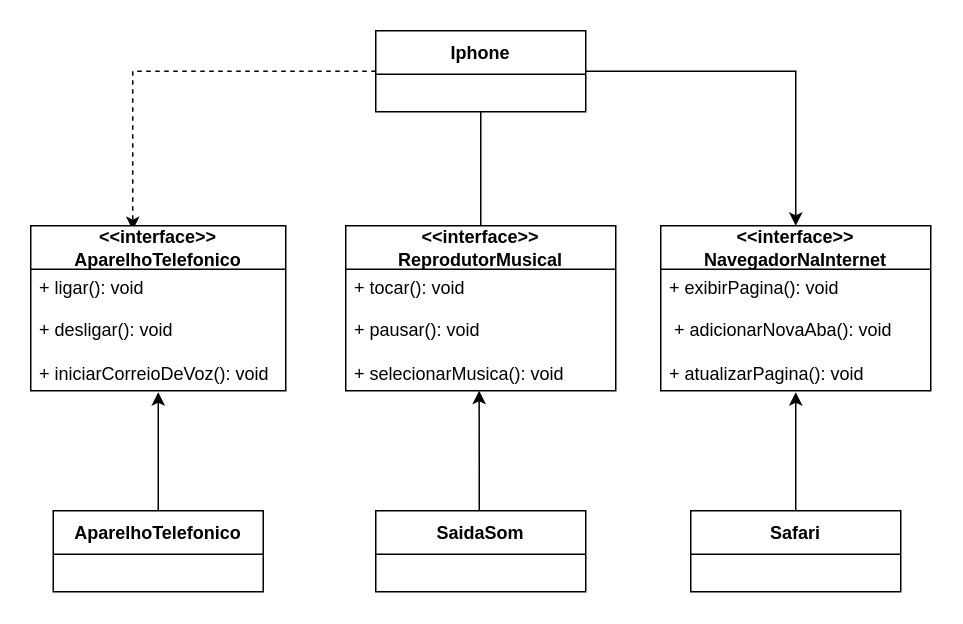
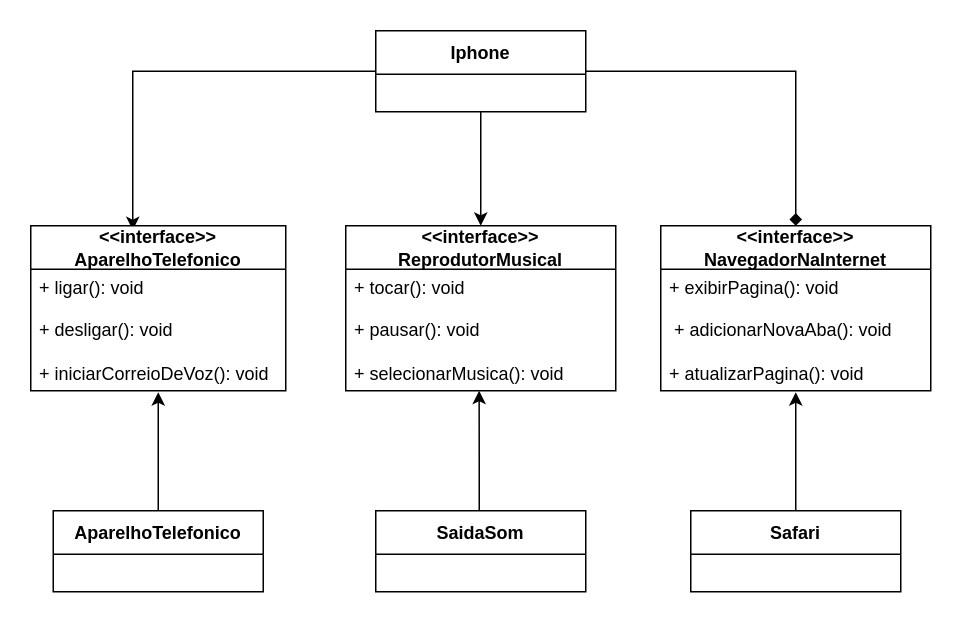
(181, 71) -> (181, 71)
(796, 214) -> (796, 213)
(481, 218) -> (481, 214)
